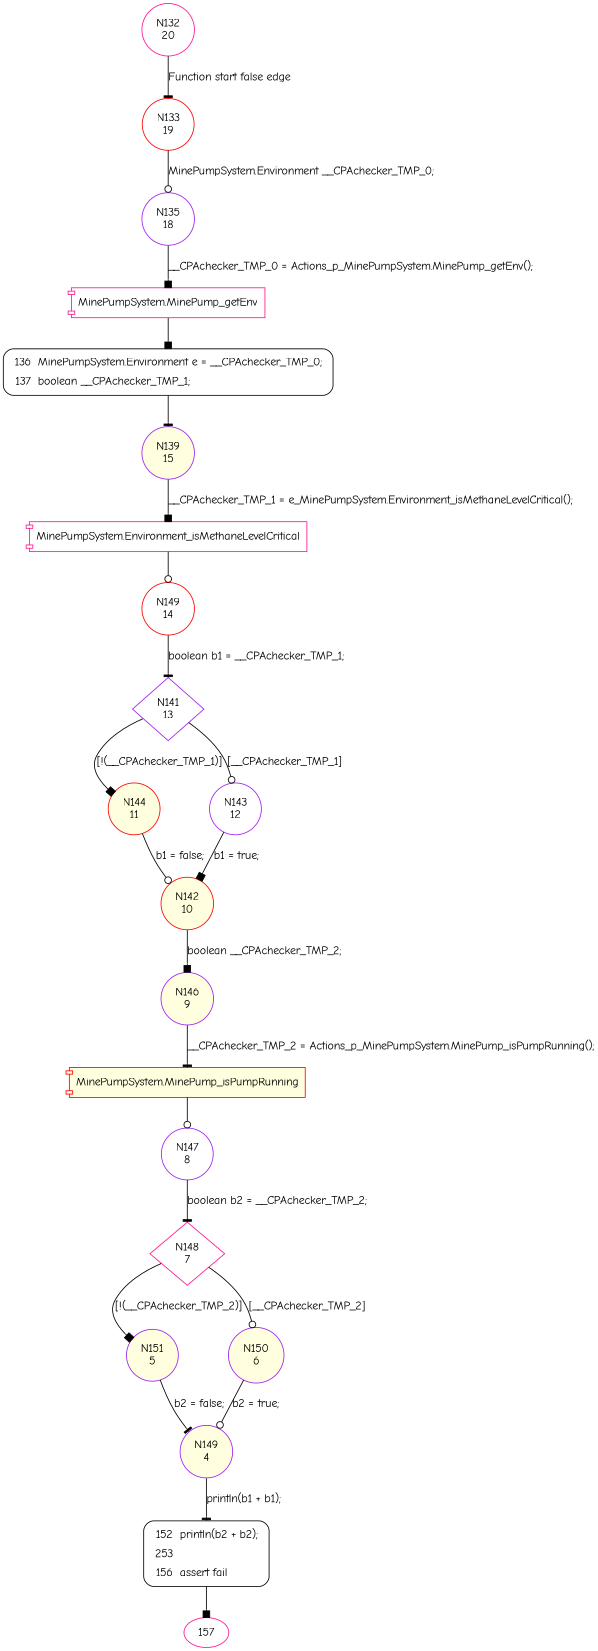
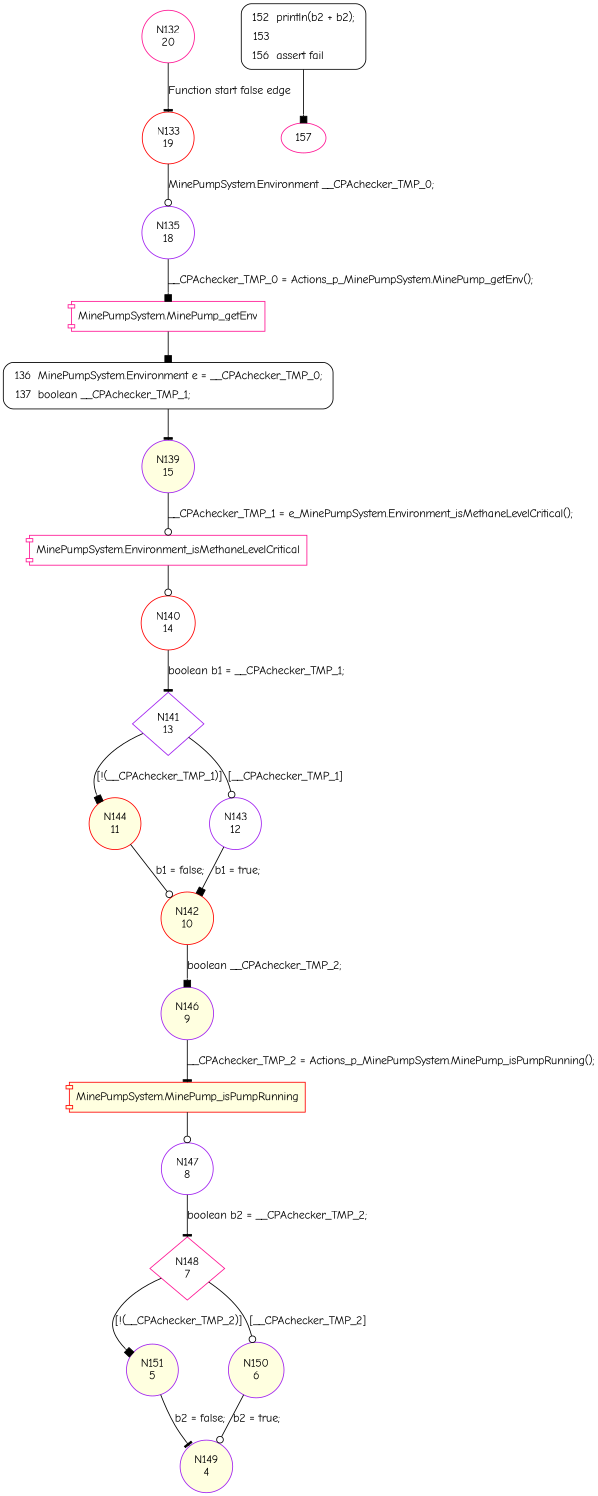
(168, 496) -> (168, 511)
(168, 609) -> (168, 623)
(206, 1497) -> none
(164, 1554) -> (261, 37)
